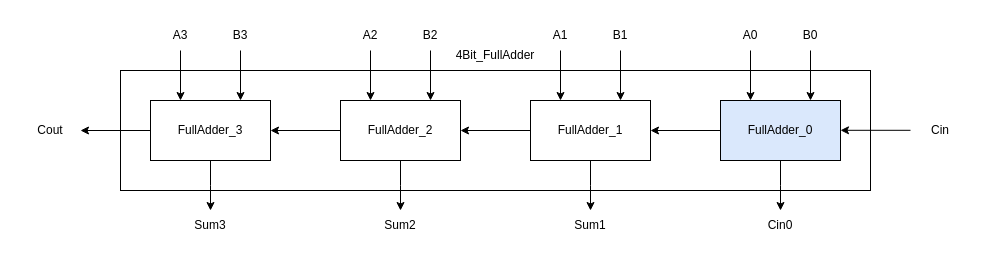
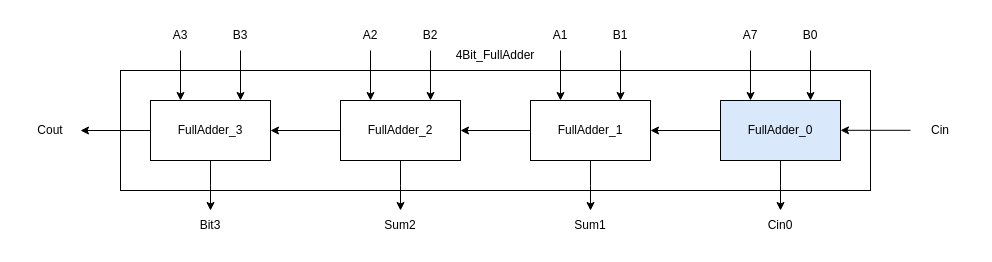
(751, 36) -> (751, 36)
(211, 226) -> (211, 226)
